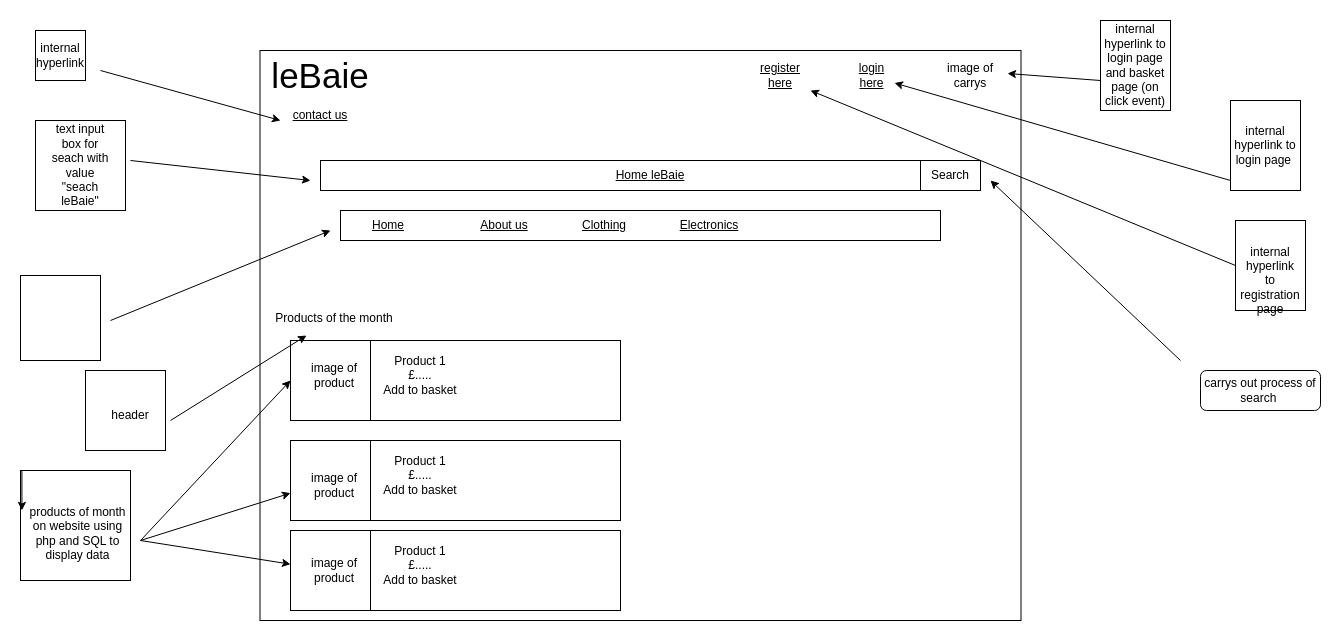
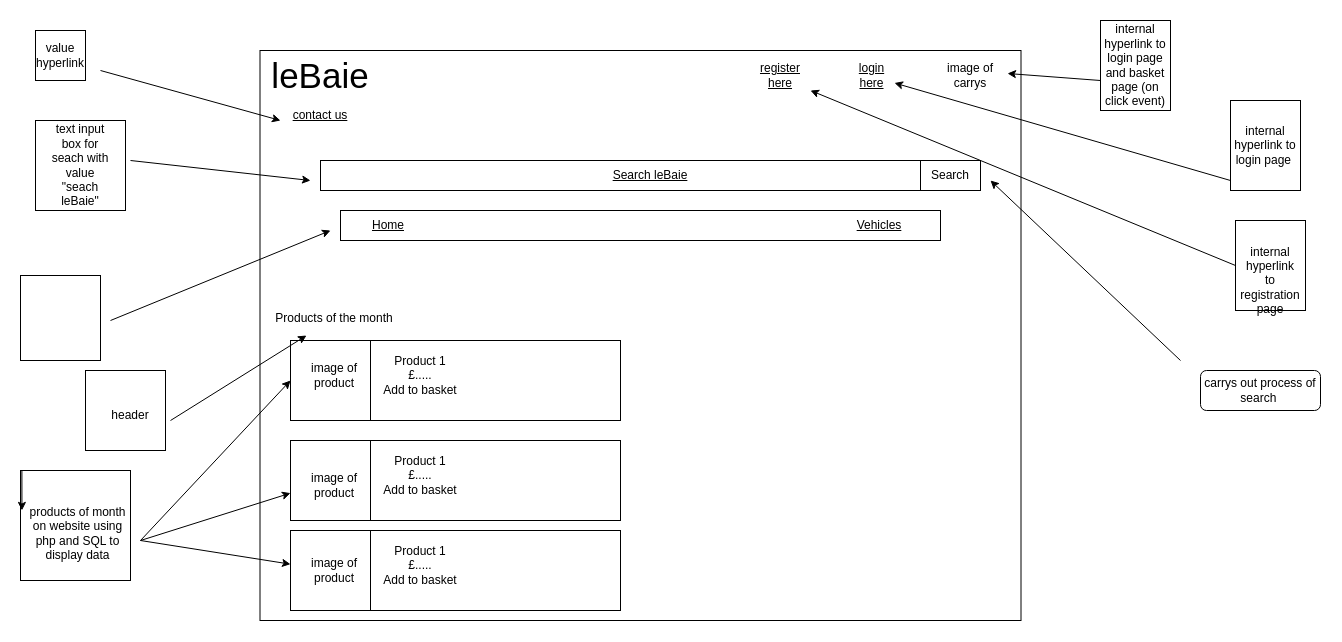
(61, 56) -> (61, 56)
(651, 176) -> (651, 176)
(505, 226) -> none
(605, 226) -> none
(710, 226) -> none
none -> (880, 226)
